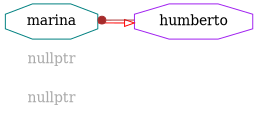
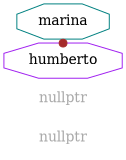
(111, 23) -> none
